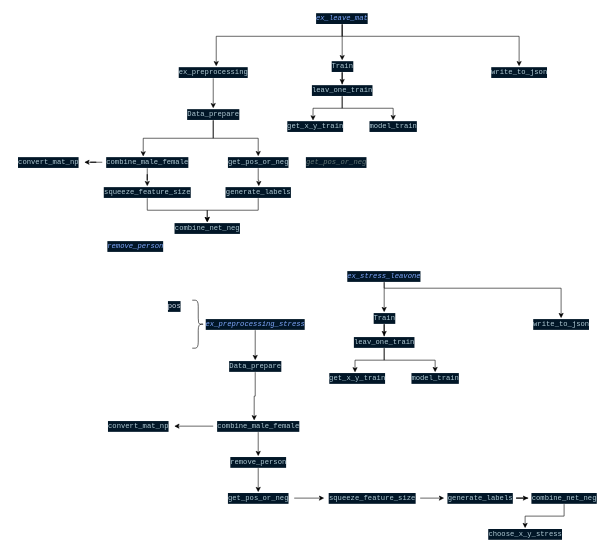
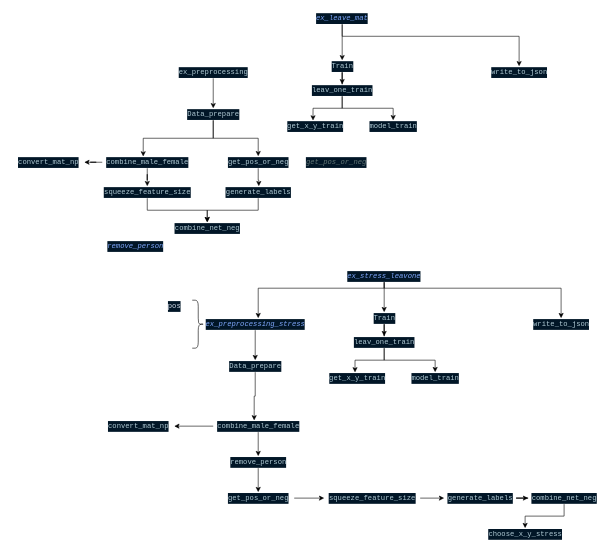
(216, 36) -> none
none -> (258, 288)
